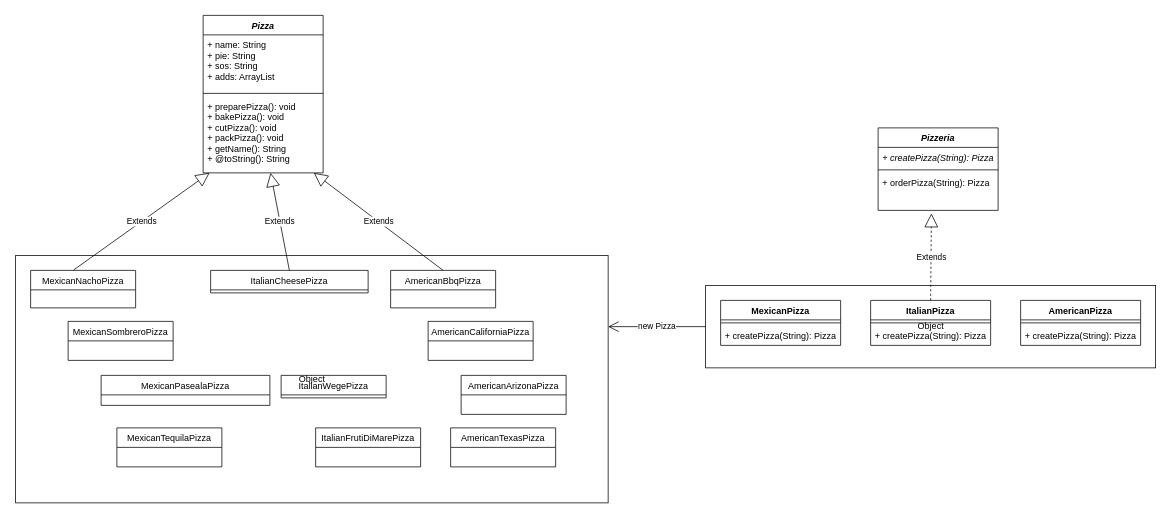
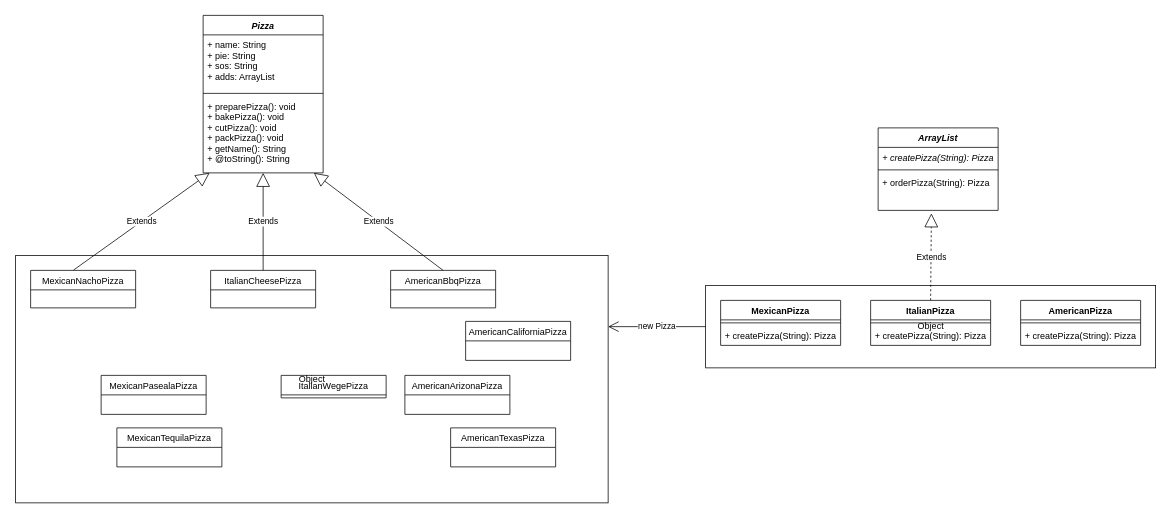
(938, 138) -> (938, 138)
(289, 282) -> (263, 289)
(120, 341) -> none
(480, 341) -> (518, 341)
(185, 390) -> (153, 395)
(513, 395) -> (457, 395)
(368, 447) -> none
